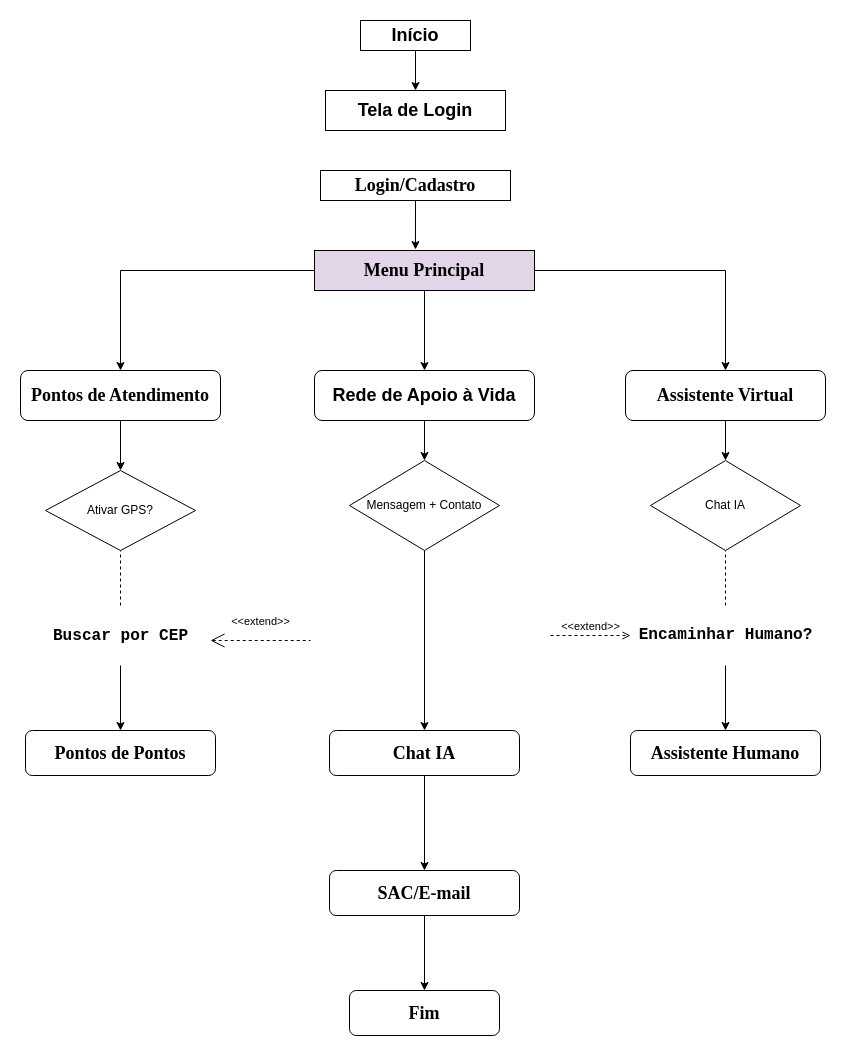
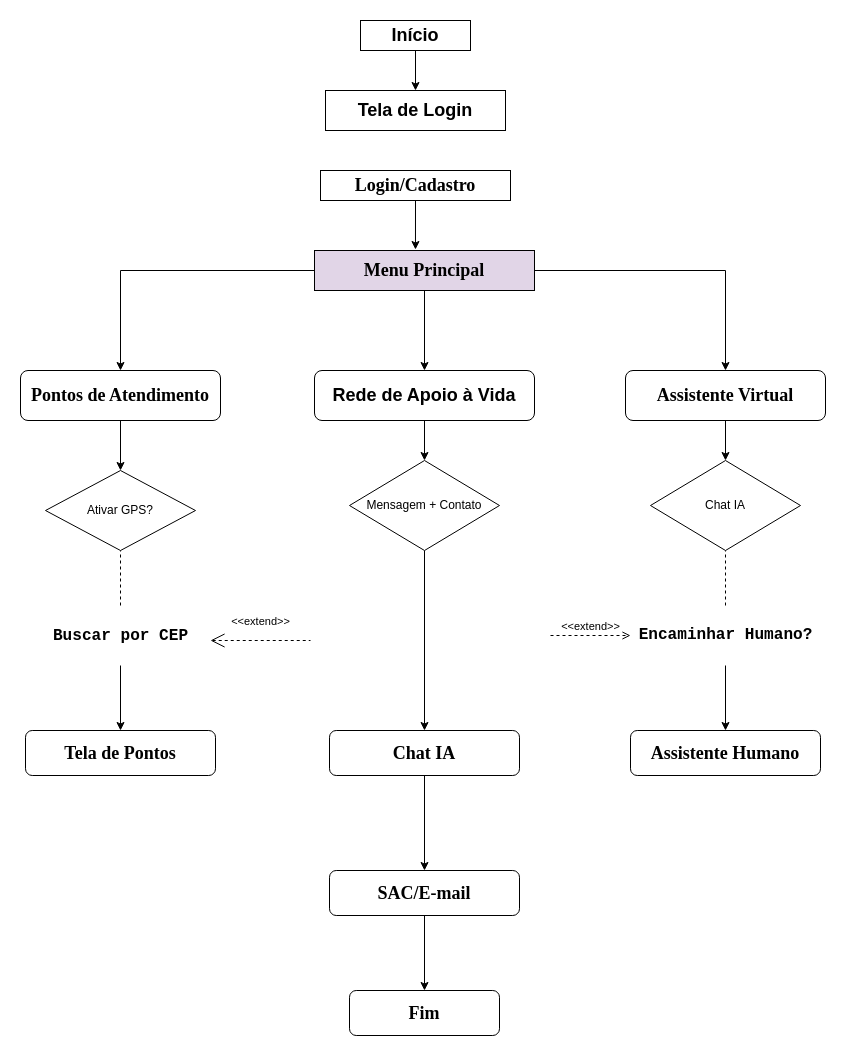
(121, 754) -> (121, 754)
